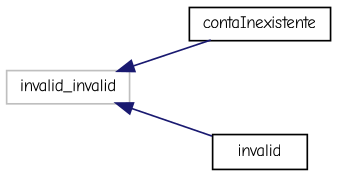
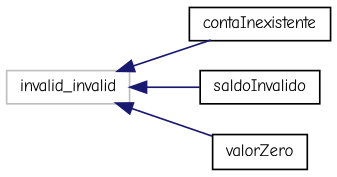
none -> (260, 87)
(260, 152) -> (260, 152)
